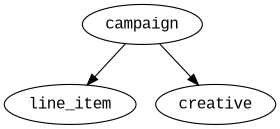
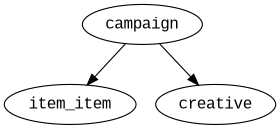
(70, 104) -> (70, 104)
